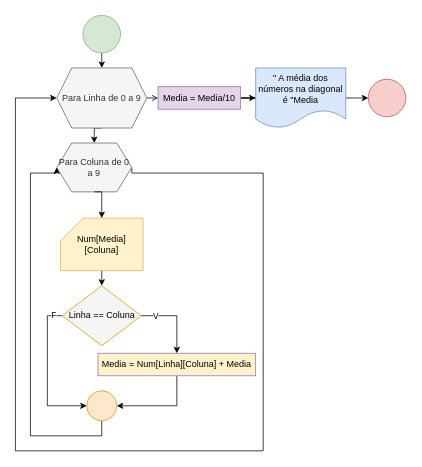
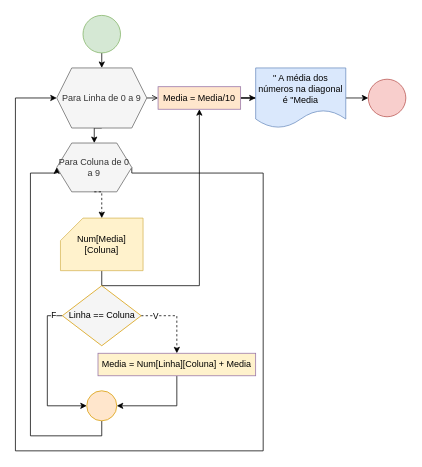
(199, 98) -> (199, 98)
(102, 199) -> (102, 199)
(102, 279) -> (199, 252)
(175, 315) -> (175, 315)
